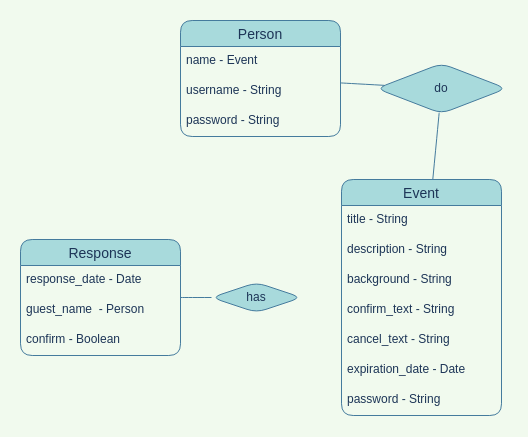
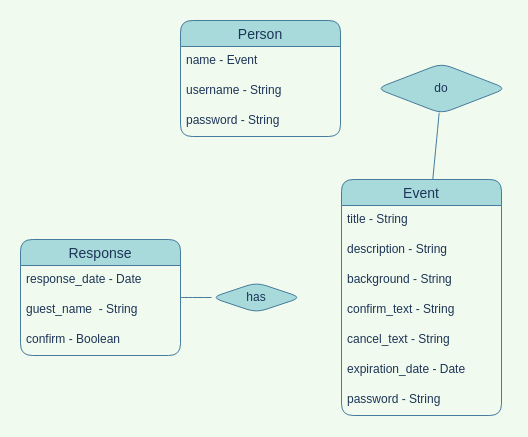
(363, 84) -> none
(92, 309) -> (90, 309)
